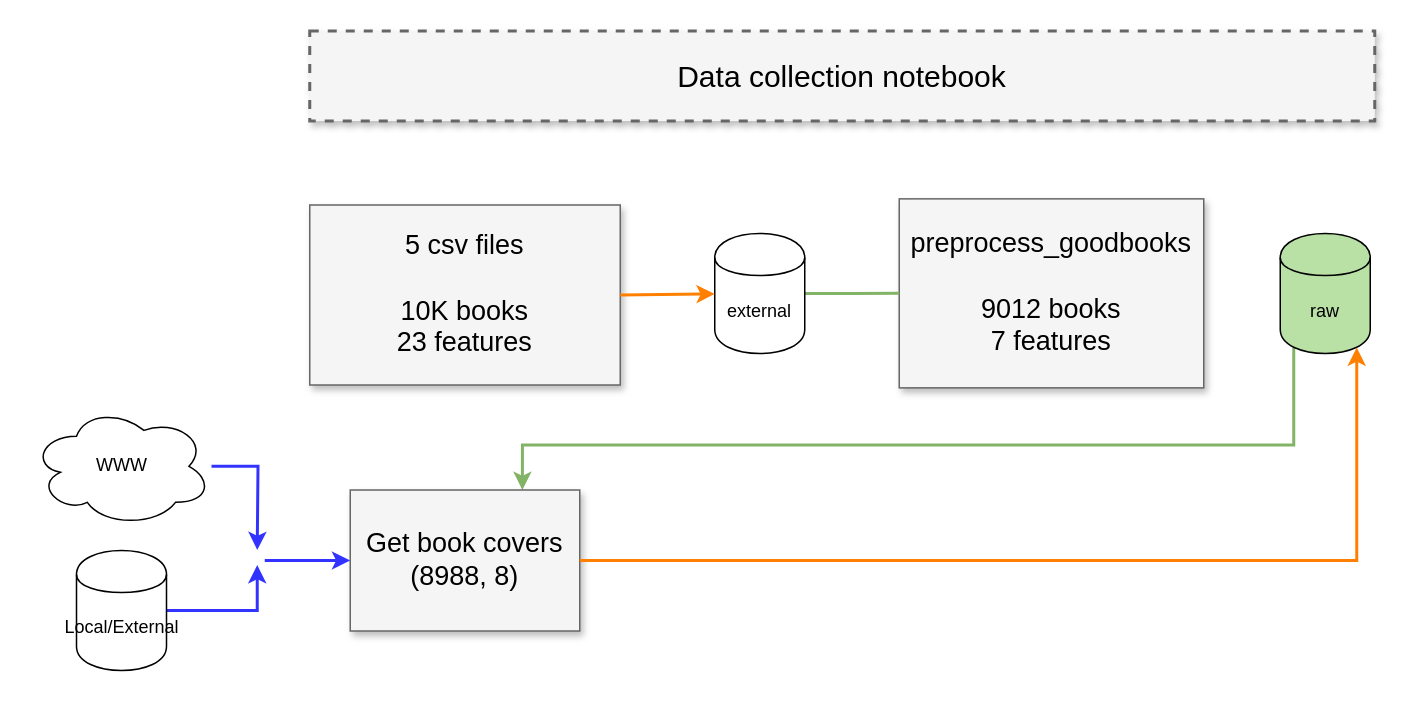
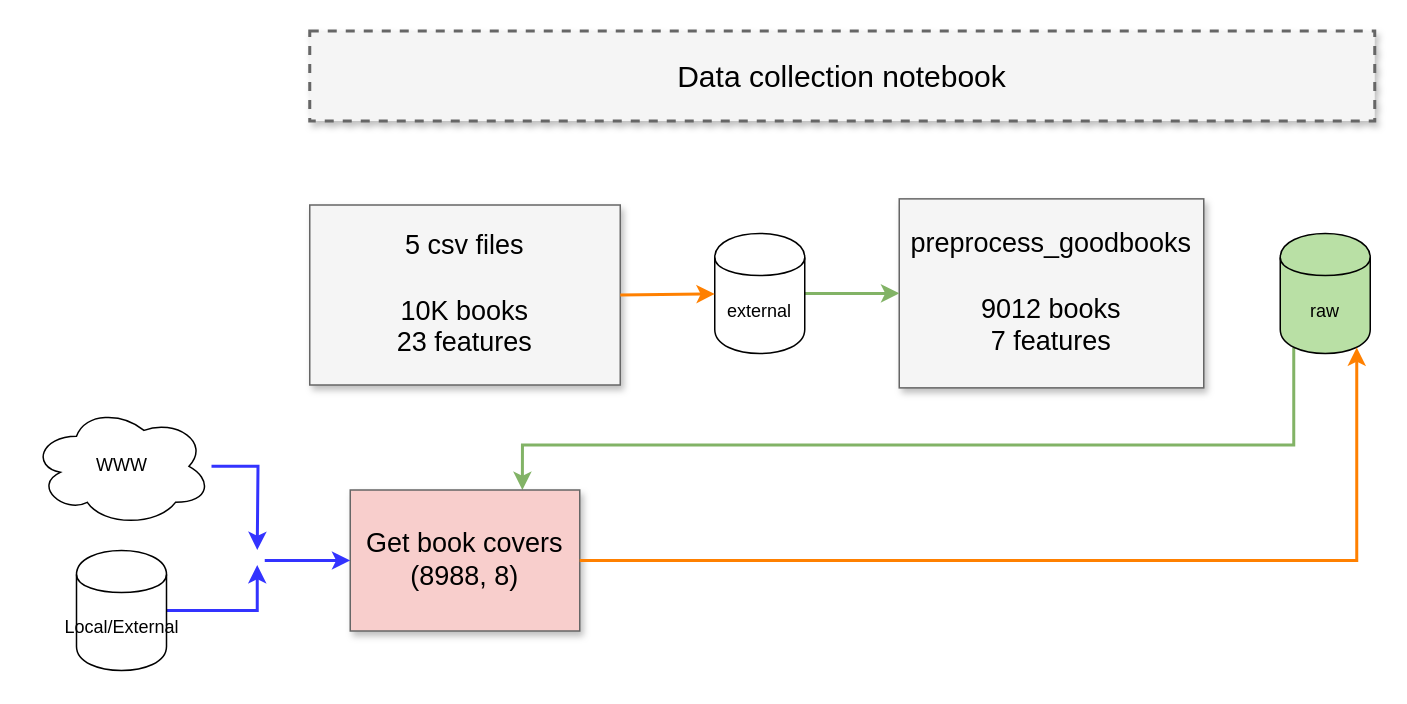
(890, 293) -> (884, 293)
(465, 560) -> (465, 560)
